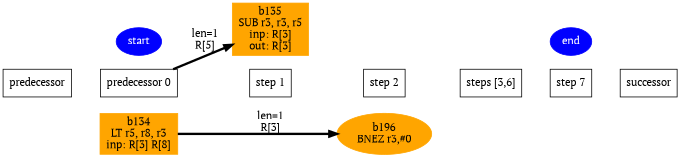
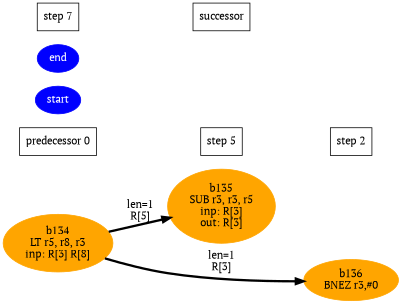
(270, 29) -> (221, 206)
(199, 58) -> (136, 226)
(37, 83) -> none
(270, 83) -> (221, 142)
(491, 83) -> none
(139, 134) -> (58, 243)
(384, 134) -> (351, 280)
